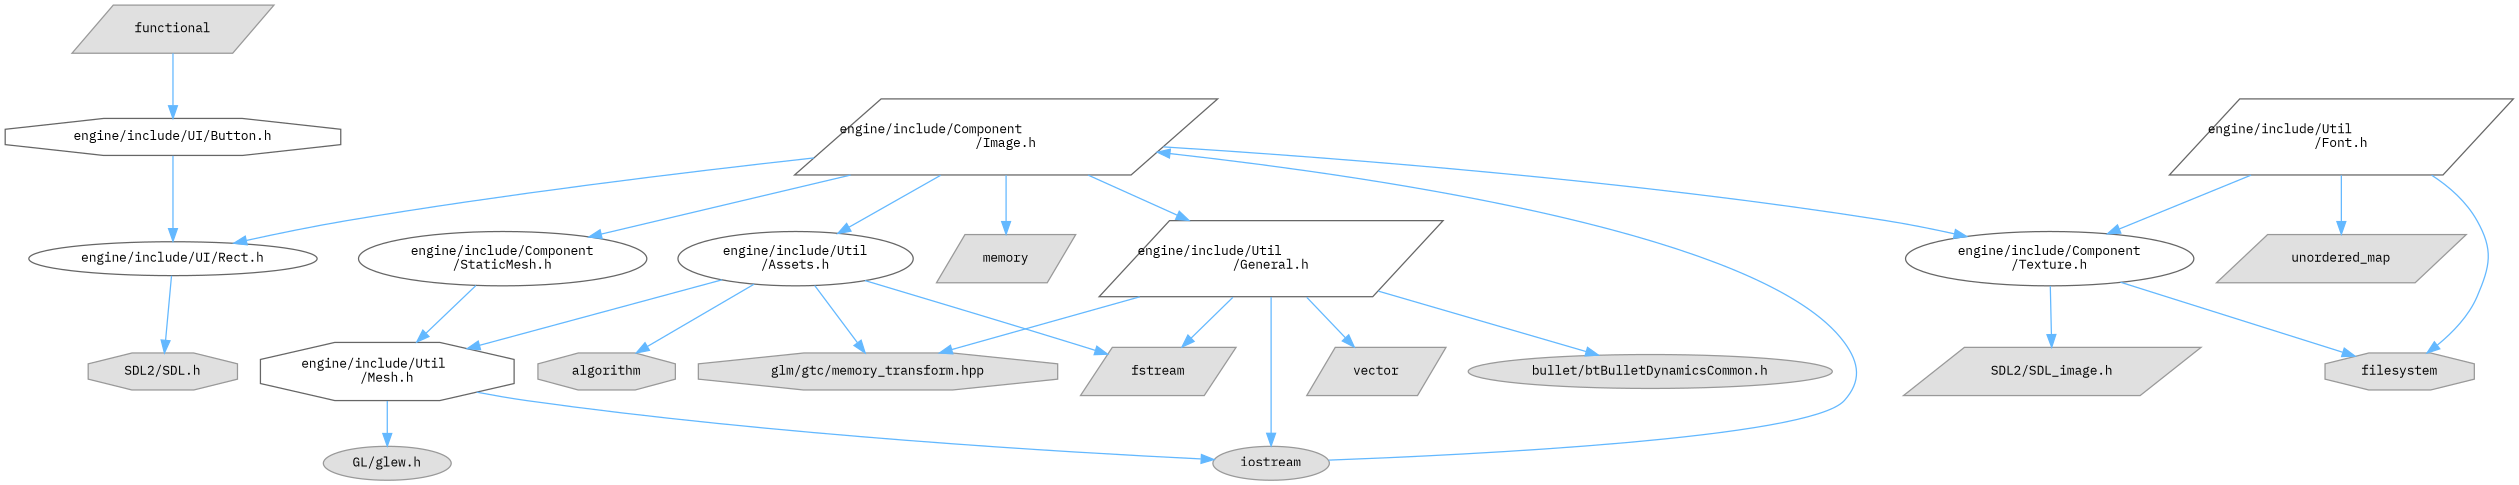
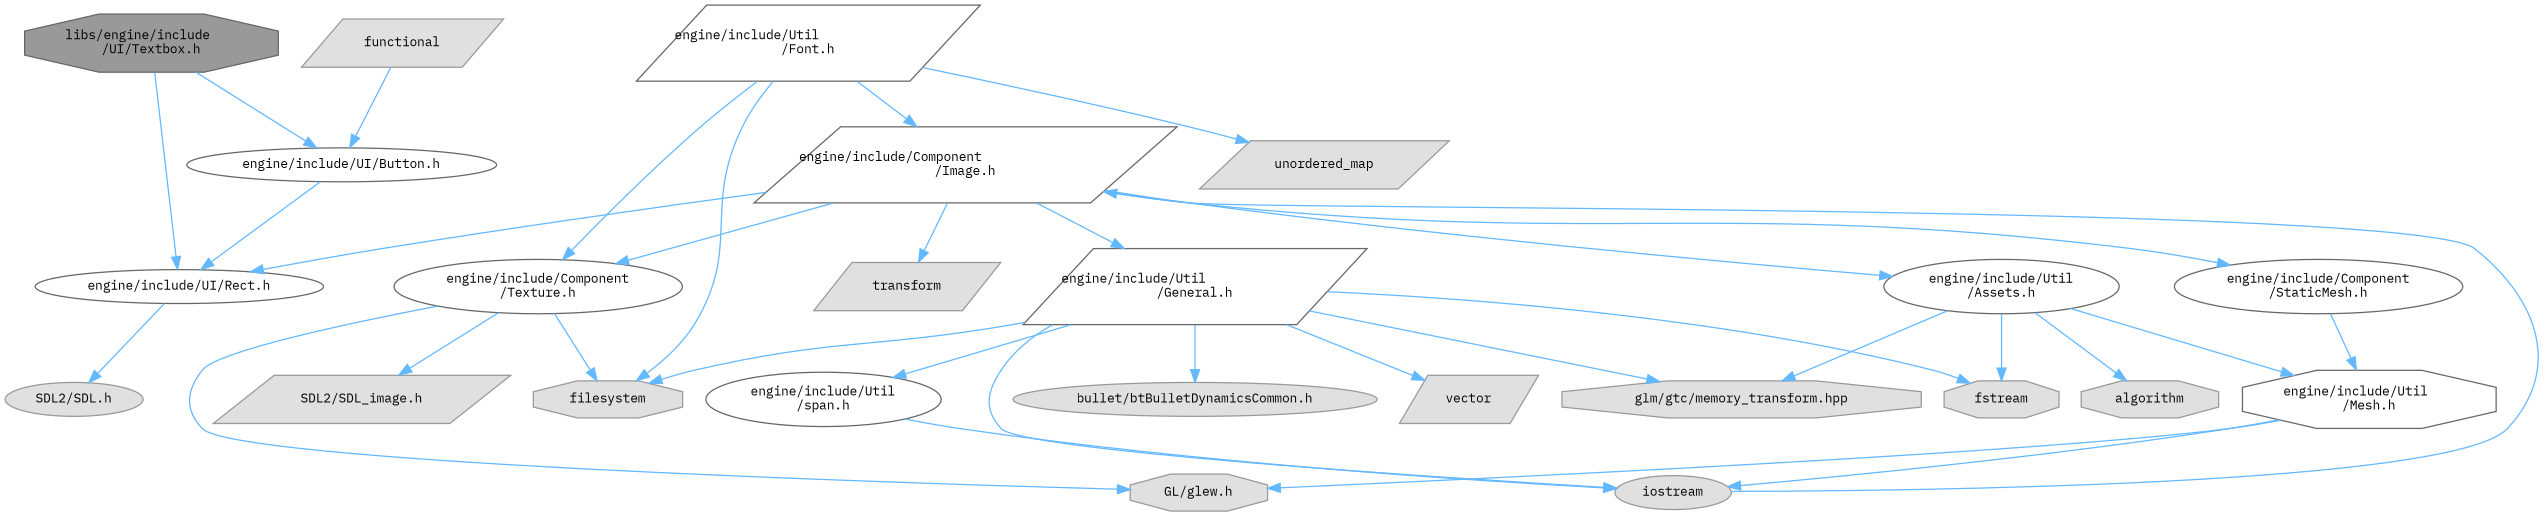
none -> (151, 43)
none -> (882, 100)
(173, 137) -> (342, 165)
(1006, 259) -> (907, 287)
none -> (842, 346)
(163, 371) -> (74, 399)
(1158, 371) -> (2001, 399)
none -> (824, 399)
(387, 463) -> (1199, 493)
none -> (504, 464)
